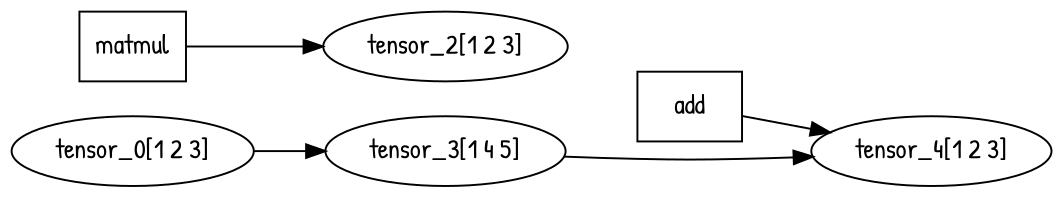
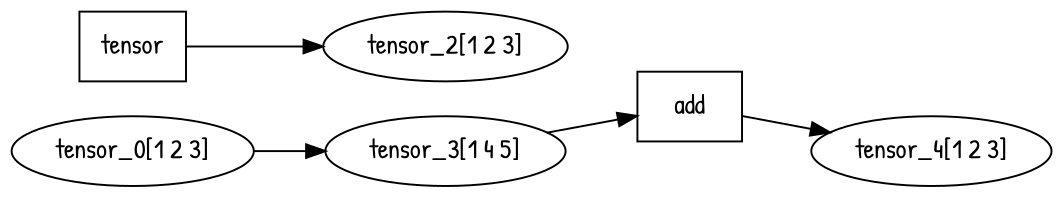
(133, 46) -> (133, 46)
(679, 160) -> (583, 126)
